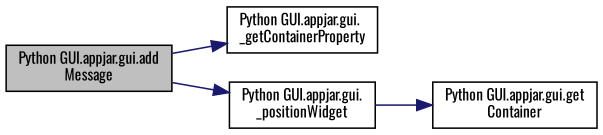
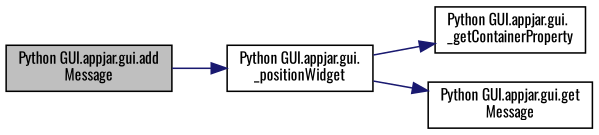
(192, 50) -> (397, 51)
(515, 105) -> (510, 105)
